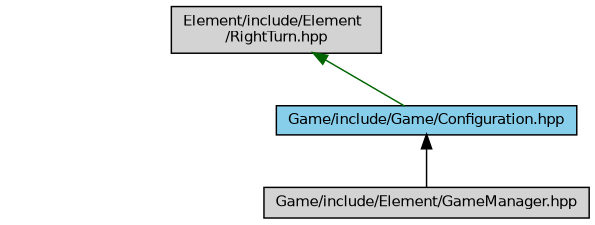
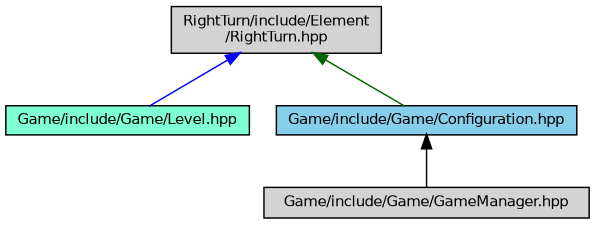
(276, 30) -> (276, 30)
none -> (128, 120)
(427, 203) -> (427, 203)
